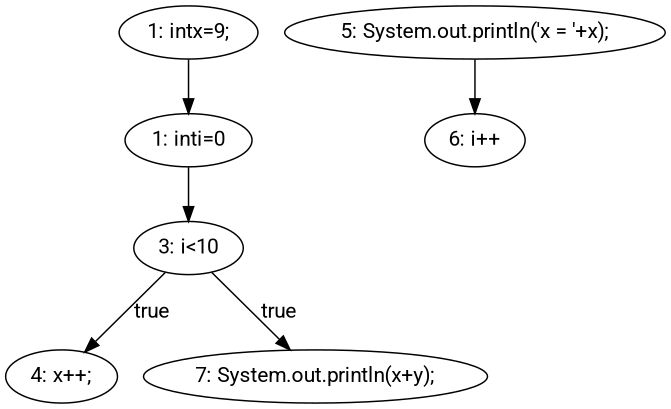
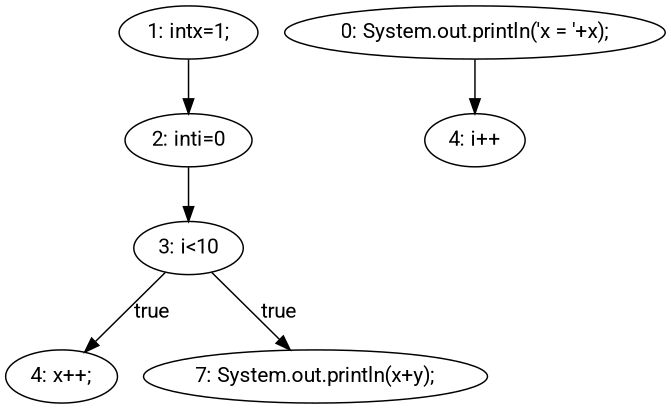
(189, 32) -> (189, 32)
(475, 32) -> (475, 32)
(189, 140) -> (189, 140)
(475, 140) -> (475, 140)
